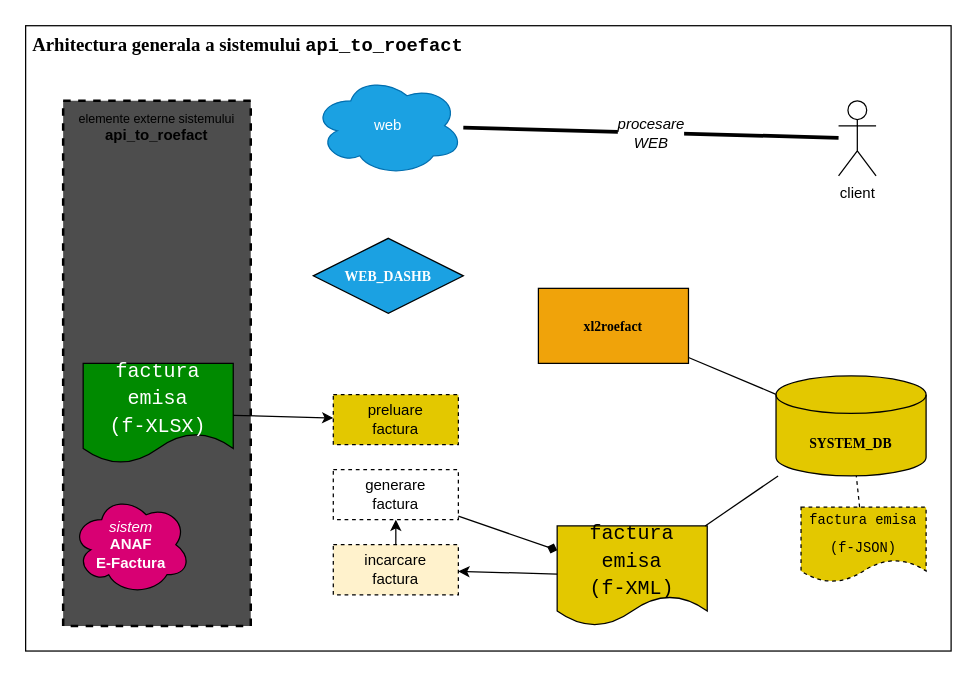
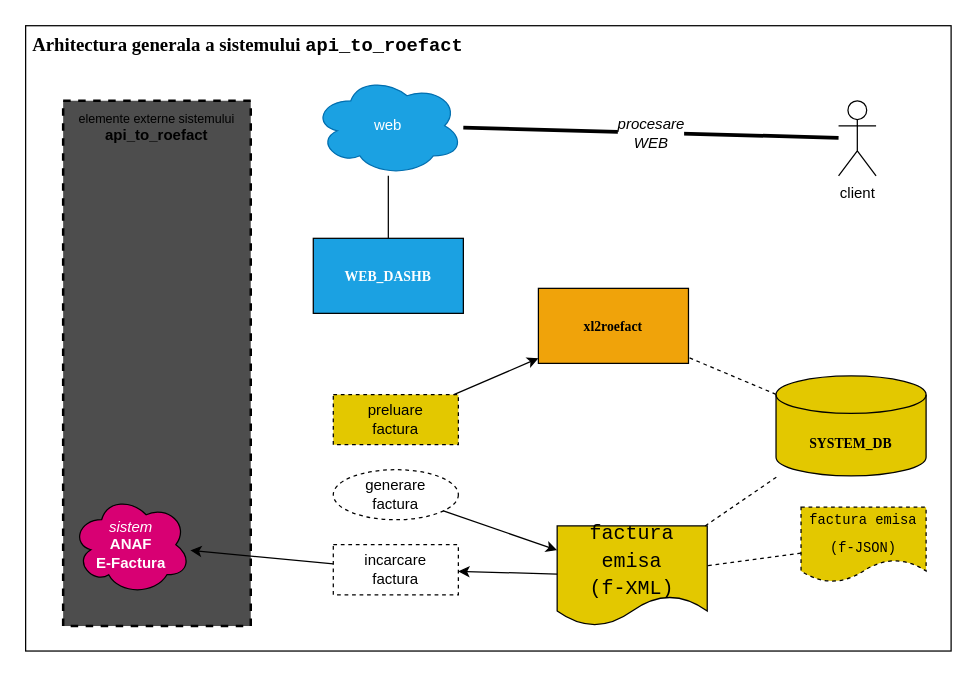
none -> (388, 207)
(388, 276) -> (388, 276)
(733, 376) -> (733, 376)
none -> (492, 378)
(158, 413) -> none
(287, 417) -> none
(858, 492) -> (754, 559)
(396, 494) -> (396, 494)
(741, 501) -> (741, 501)
(396, 536) -> (291, 560)
(547, 546) -> (547, 547)
(396, 569) -> (396, 569)
